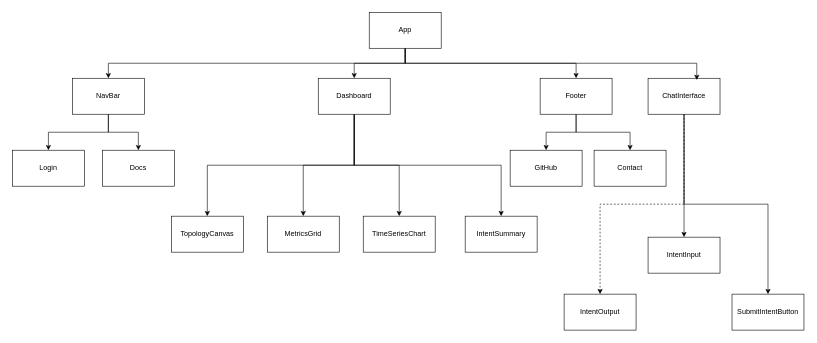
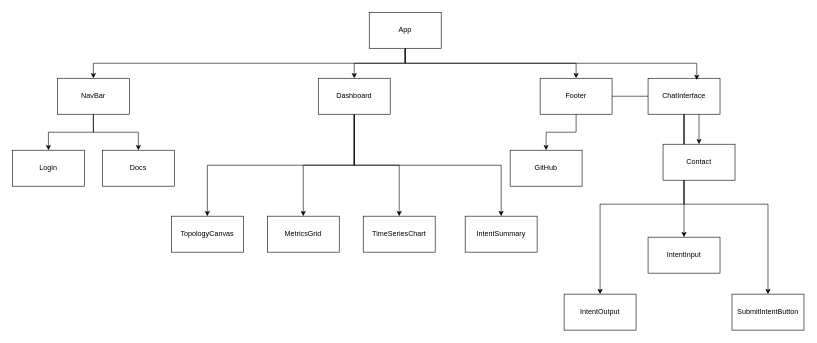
(108, 96) -> (93, 96)
(630, 168) -> (699, 162)
(600, 206) -> (600, 206)
